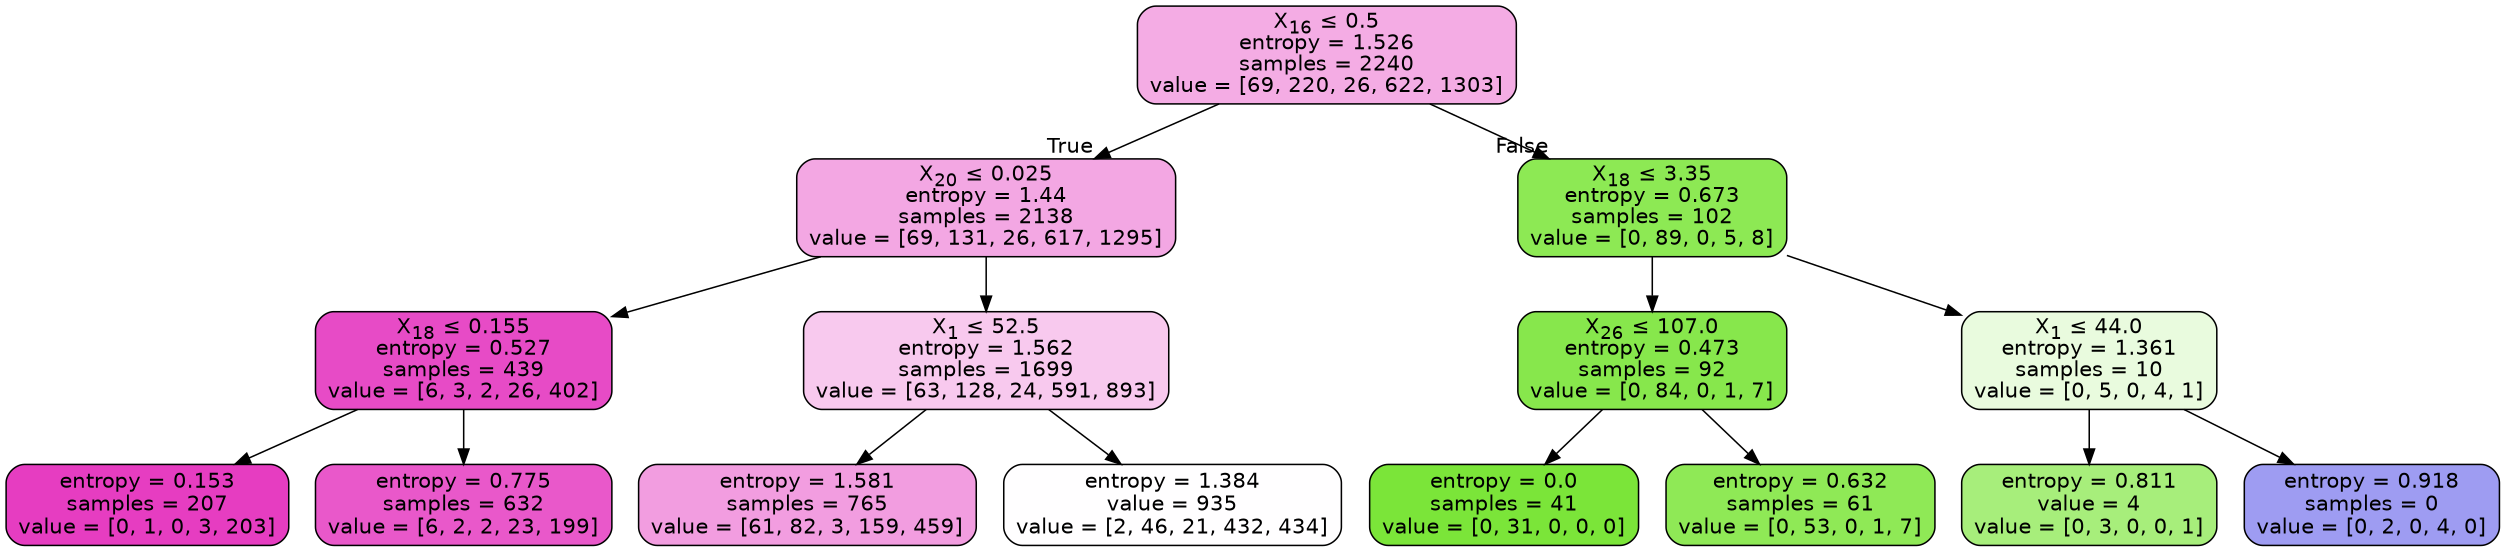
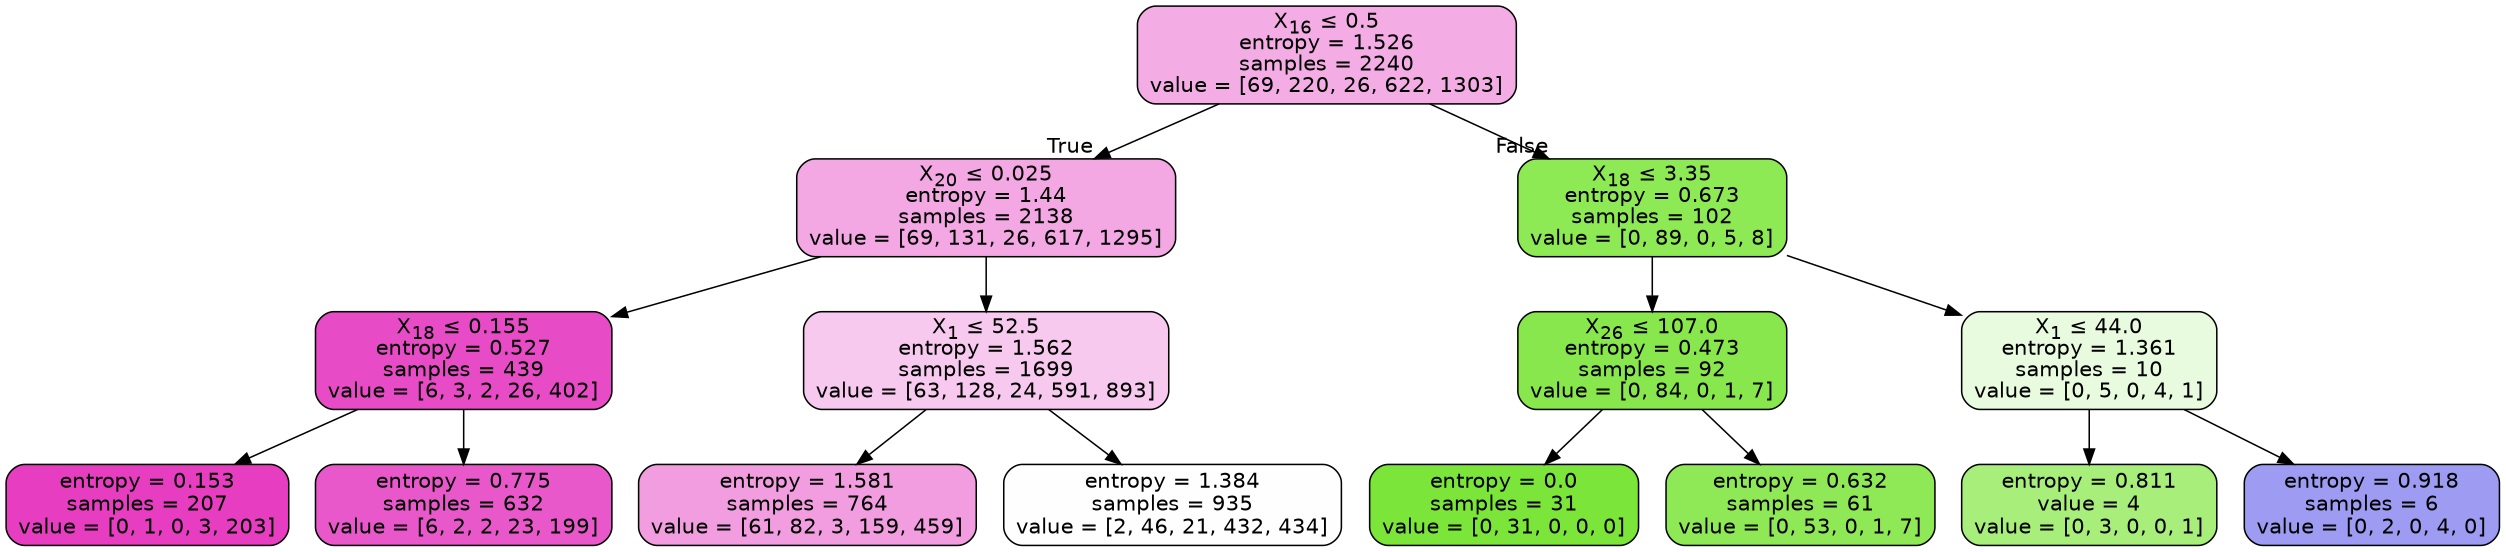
(807, 504) -> (807, 504)
(1173, 504) -> (1173, 504)
(1504, 504) -> (1504, 504)
(2372, 504) -> (2372, 504)
